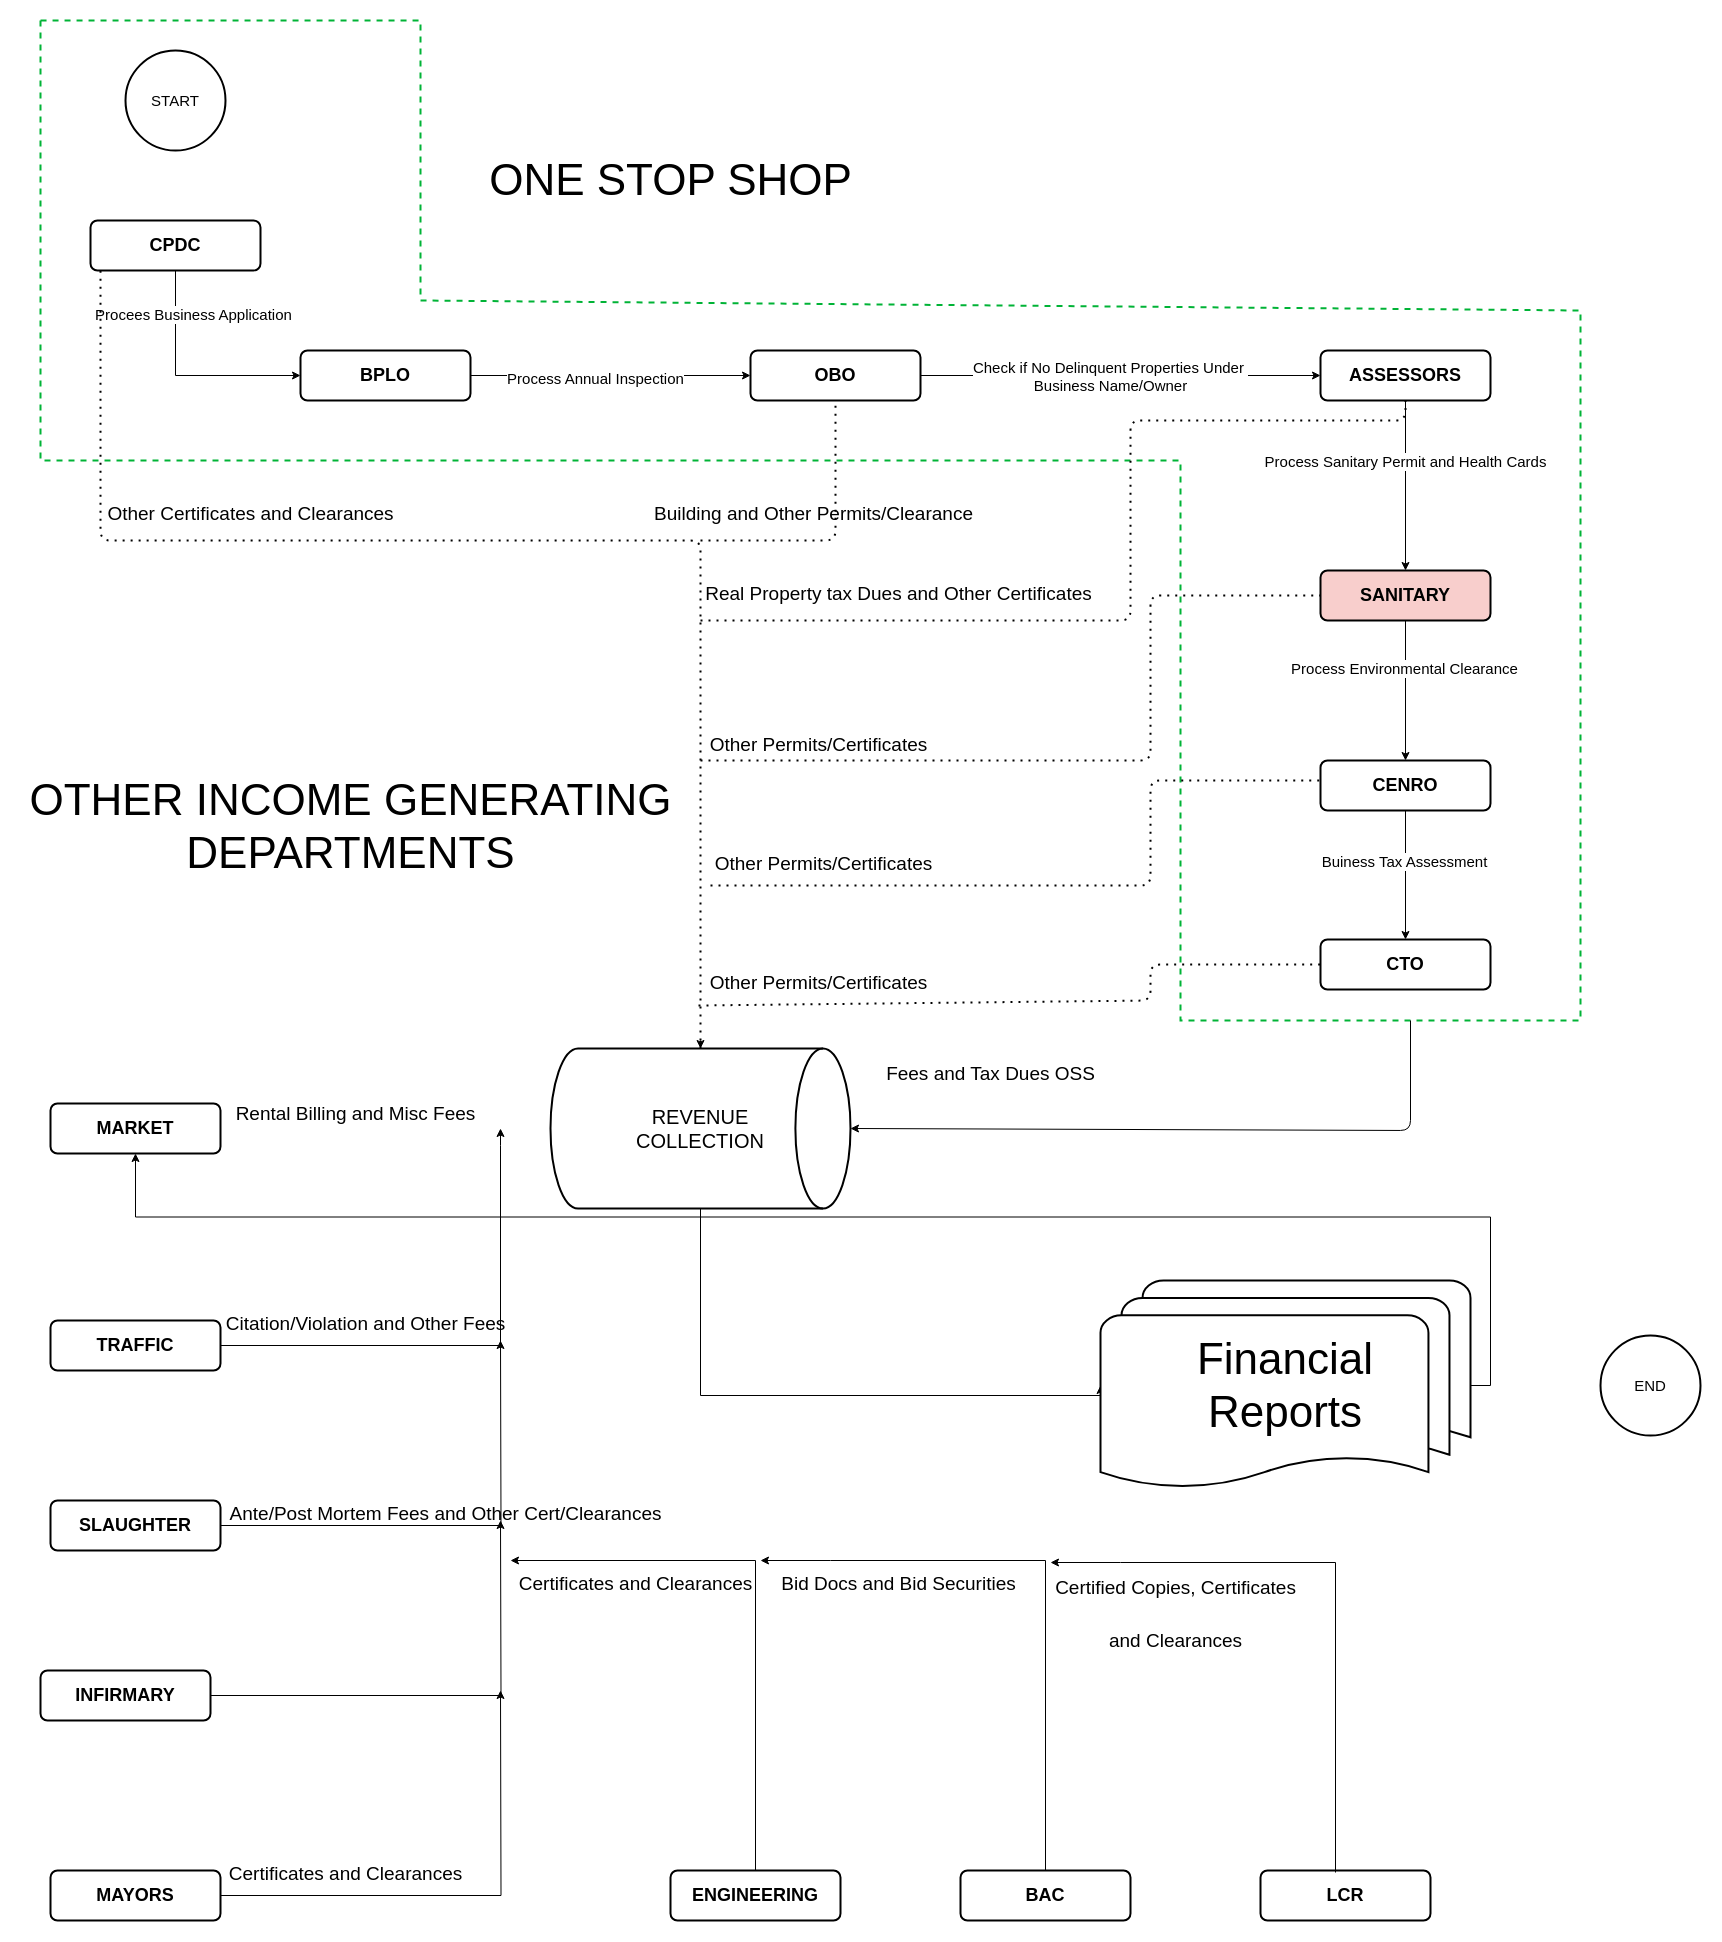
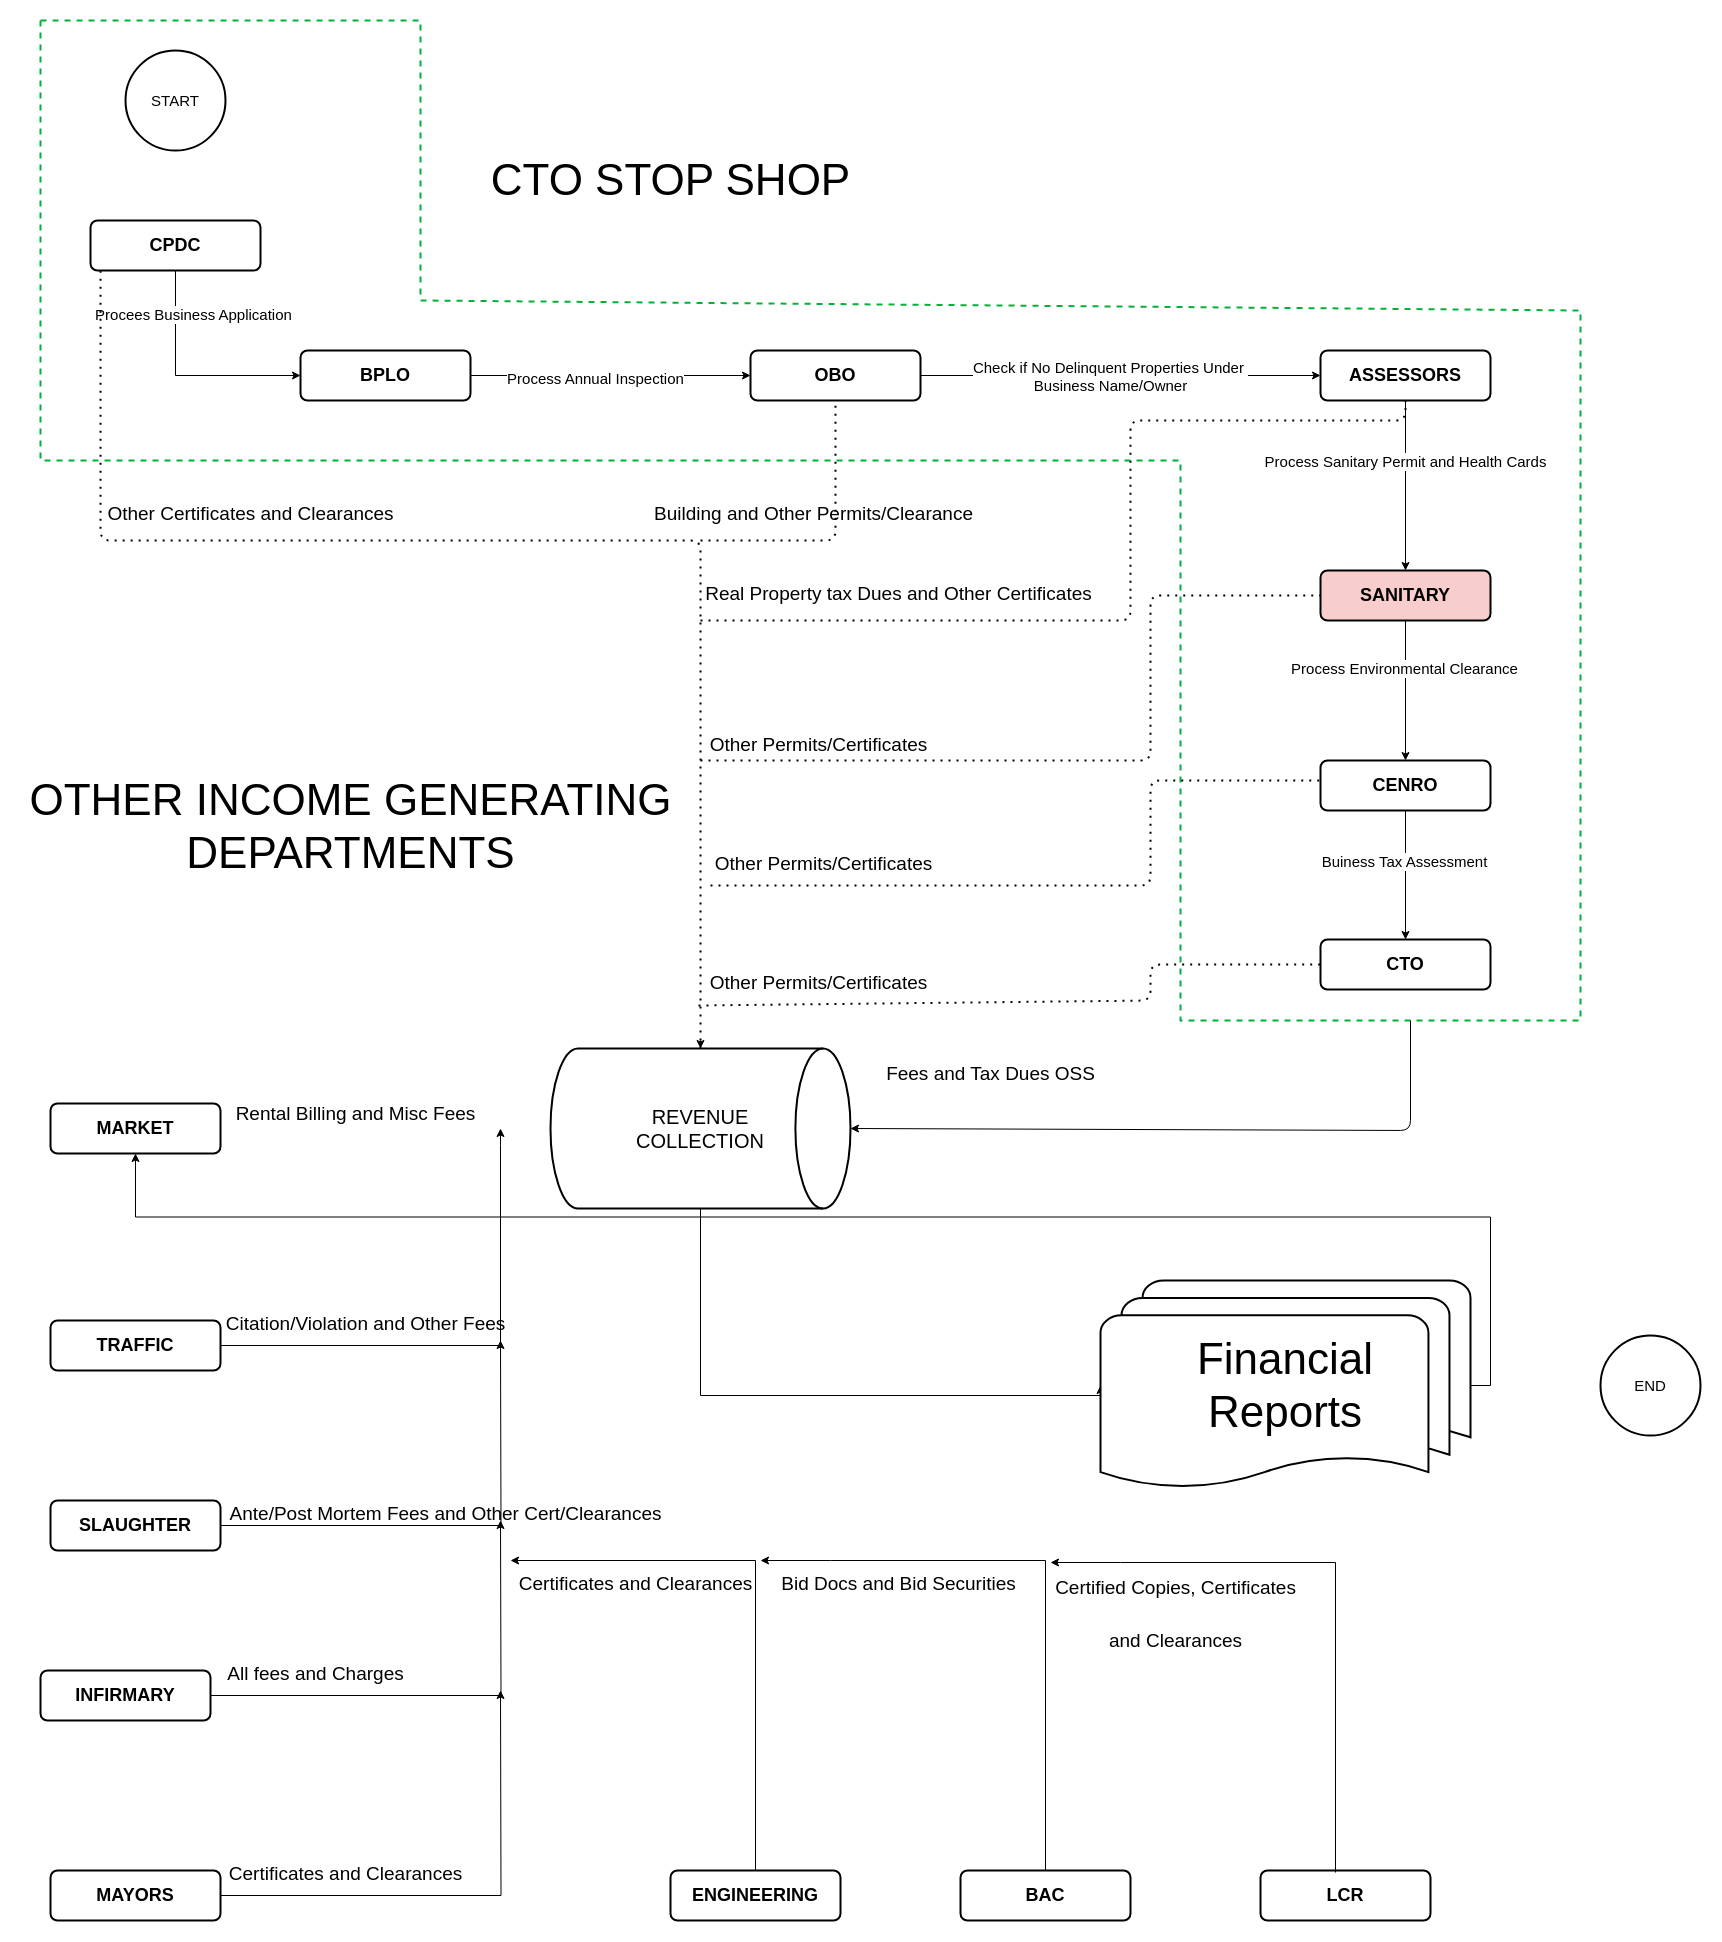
(671, 181) -> (671, 181)
none -> (316, 1666)
